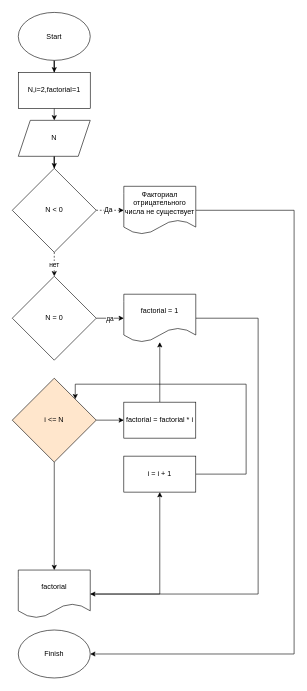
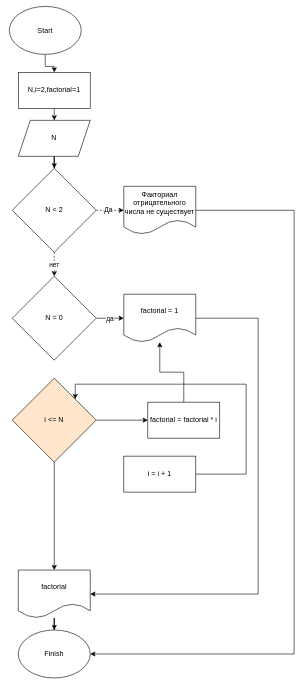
(54, 36) -> (45, 30)
(54, 210) -> (54, 210)
(160, 420) -> (184, 420)
(160, 497) -> (54, 626)
